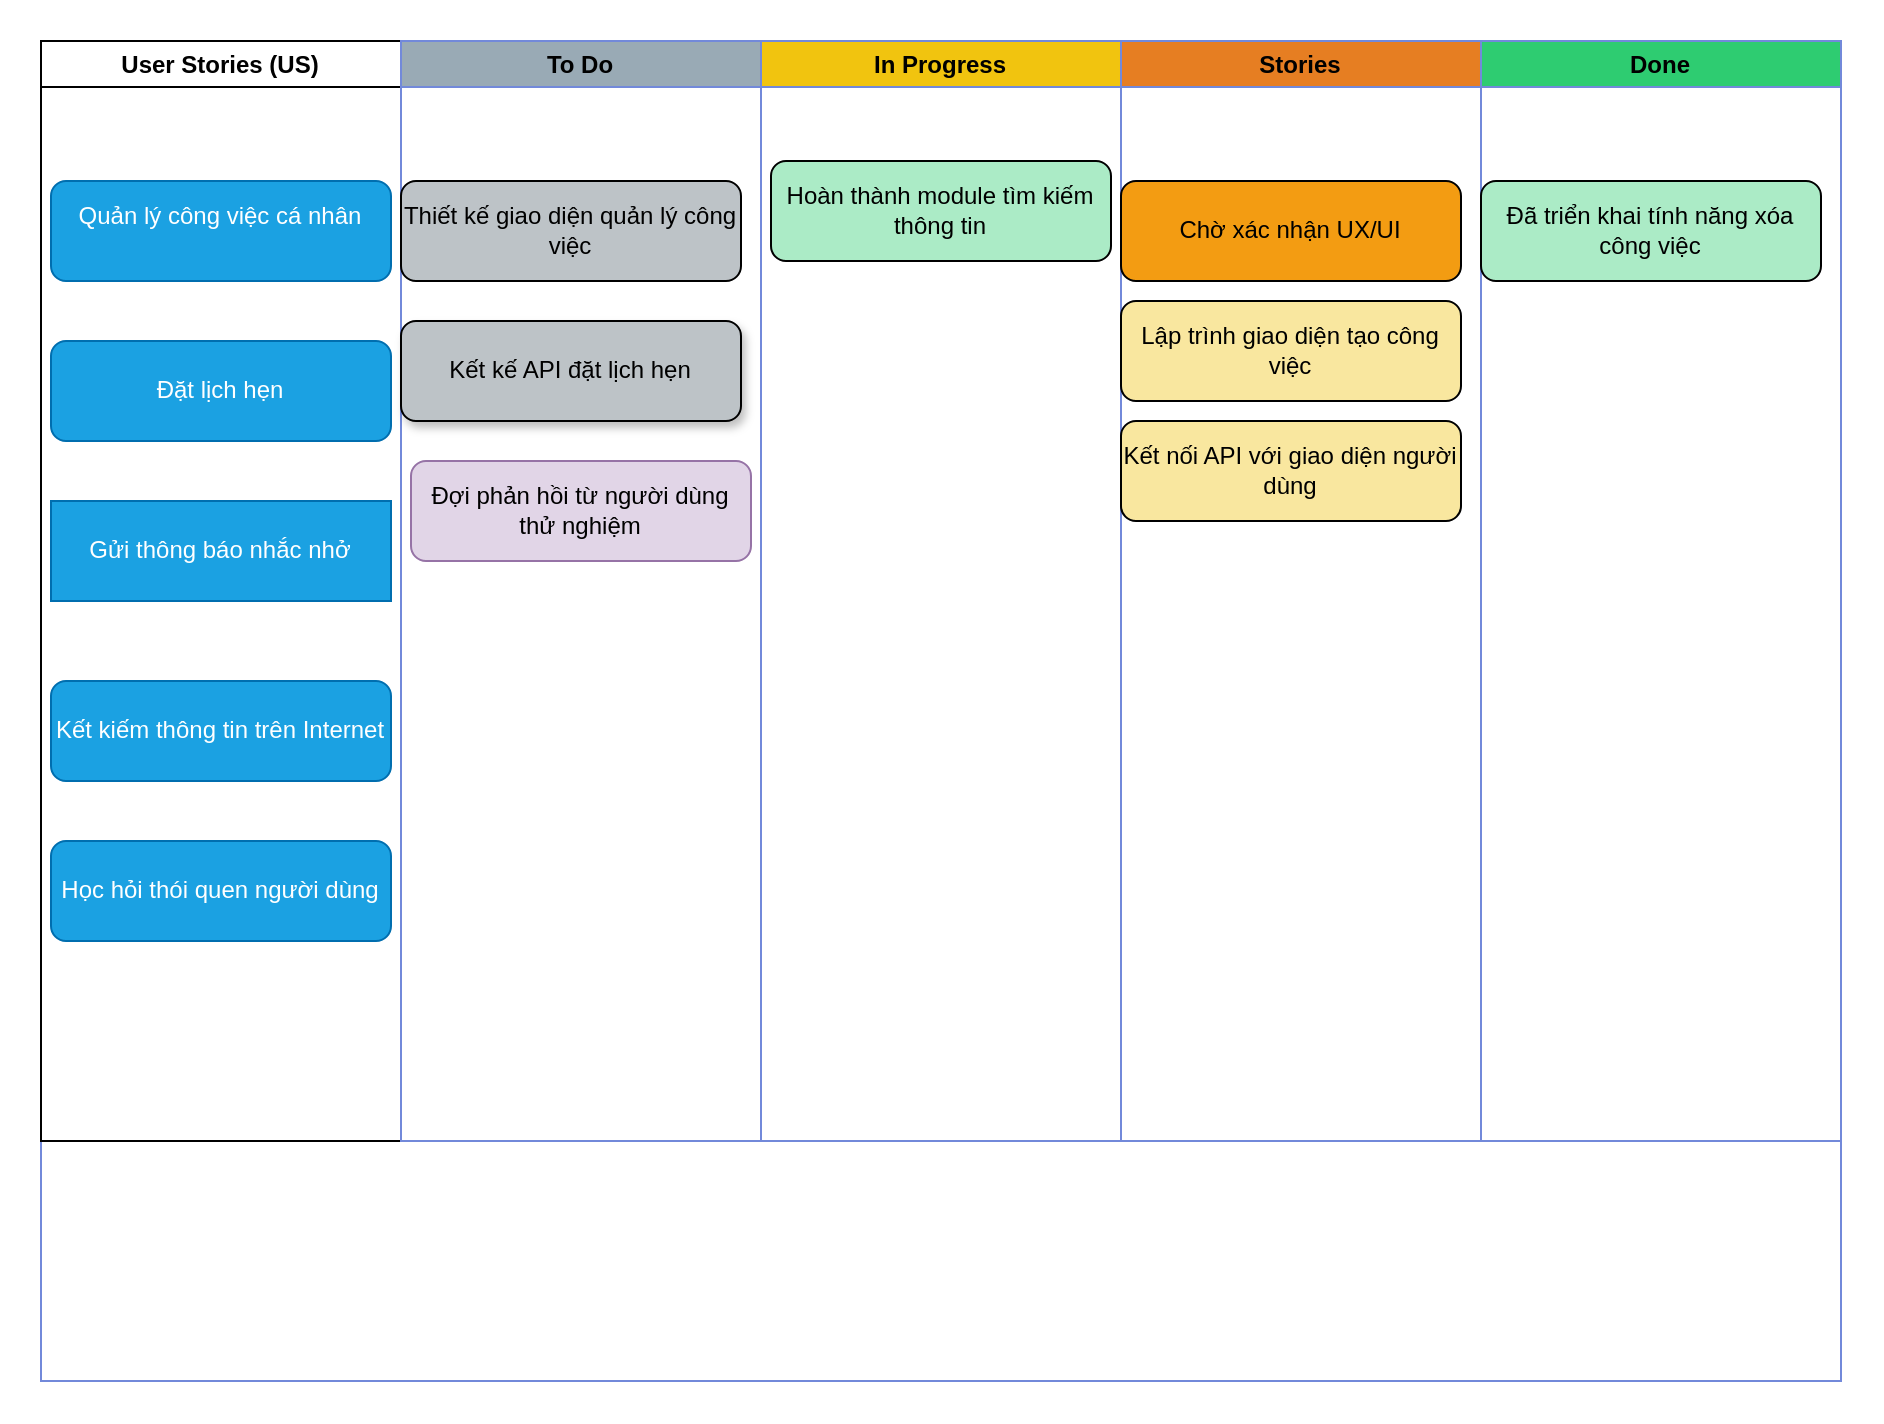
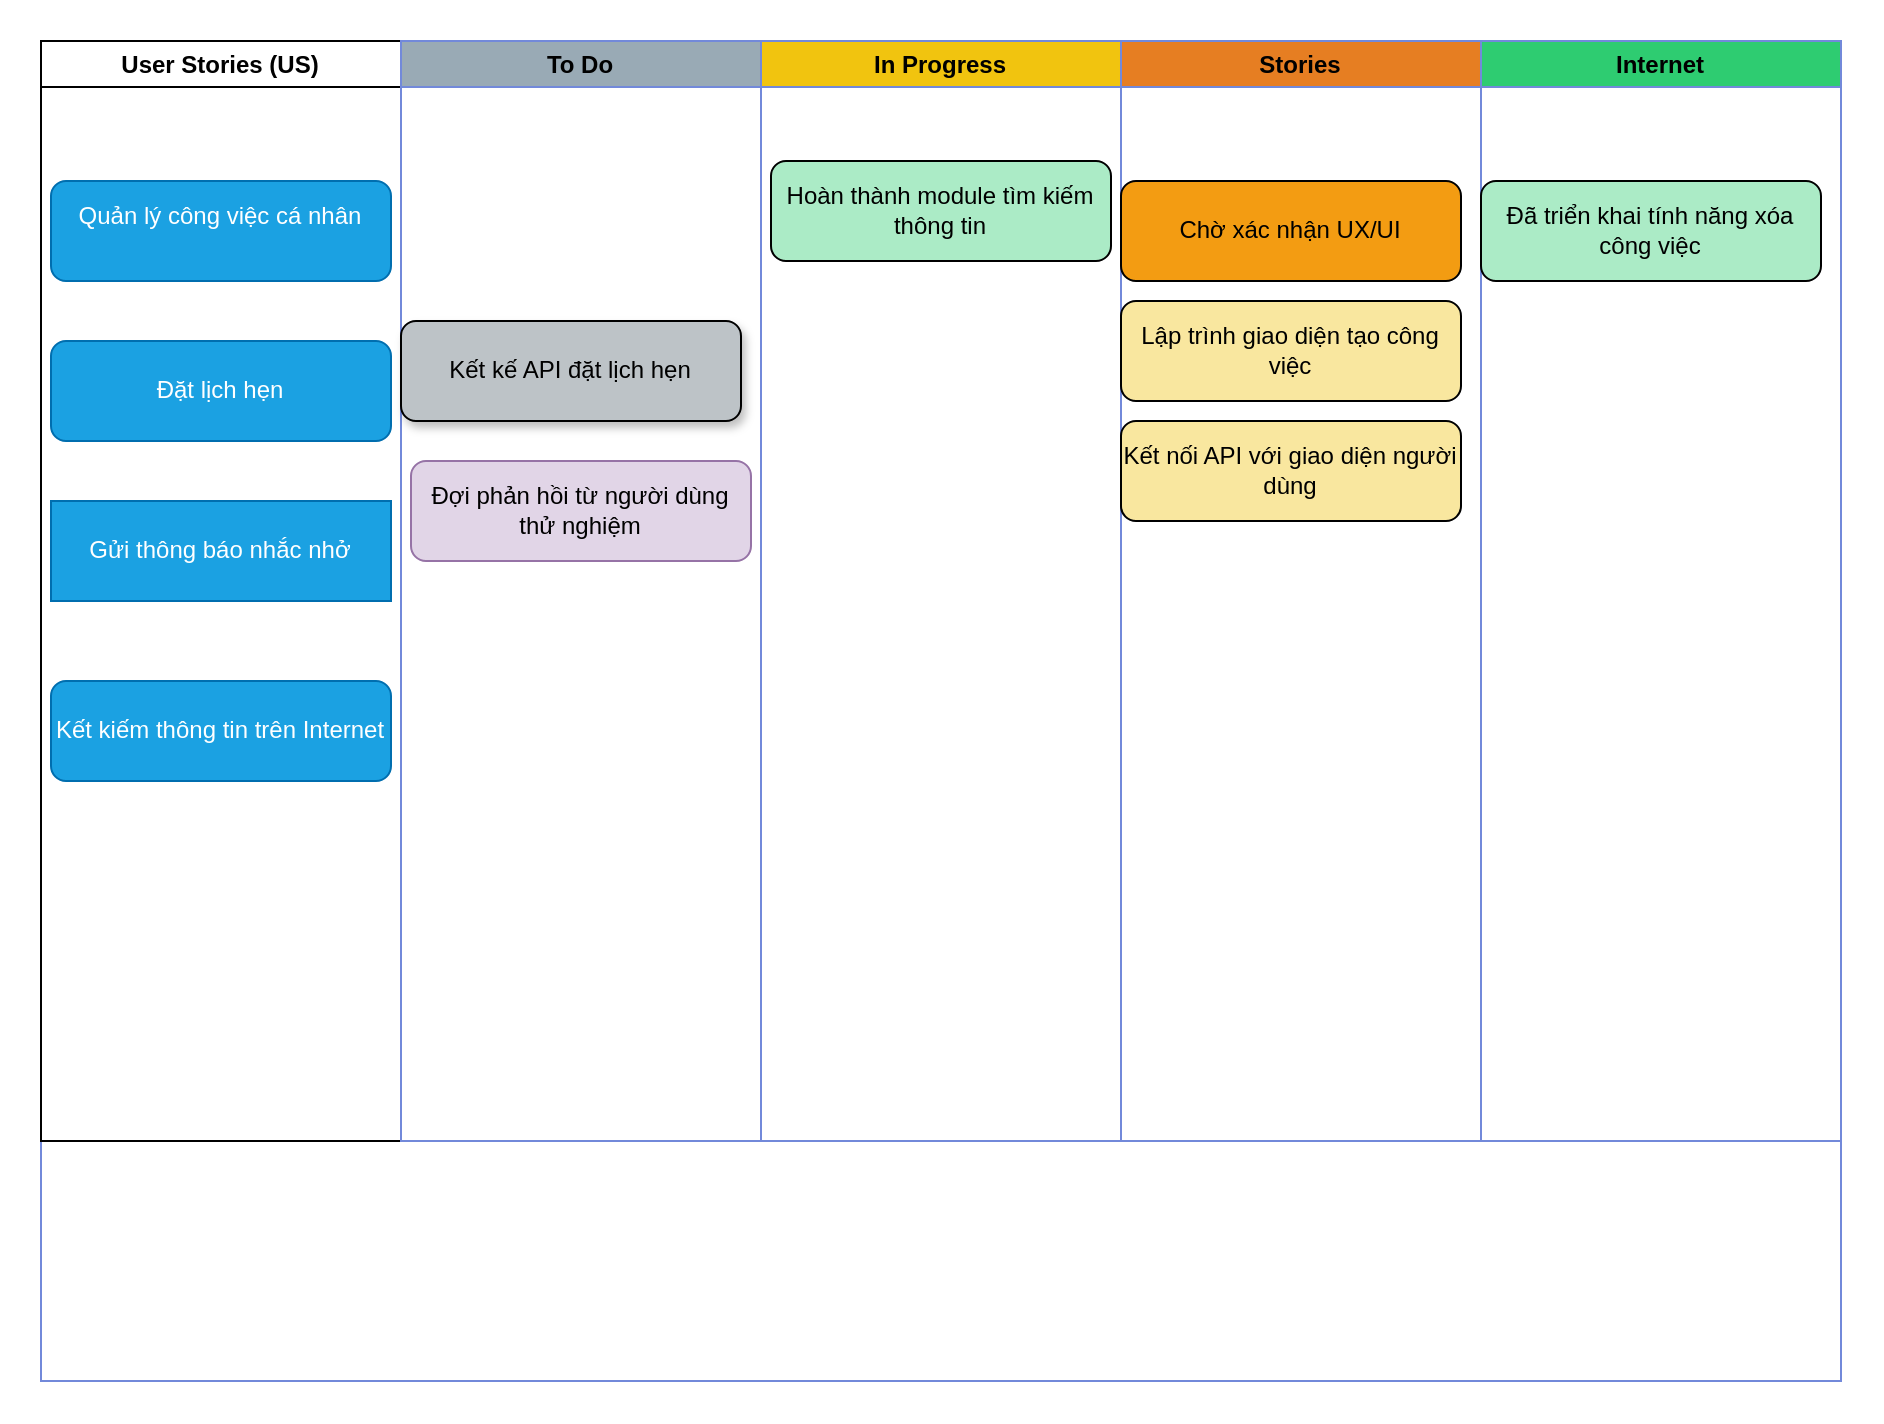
(1660, 65) -> (1660, 65)
(571, 231) -> none
(221, 891) -> none
